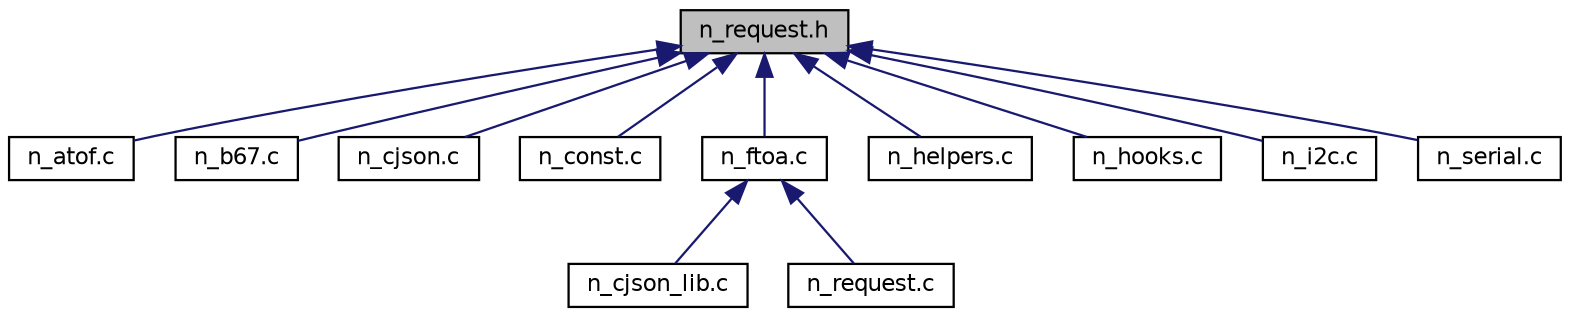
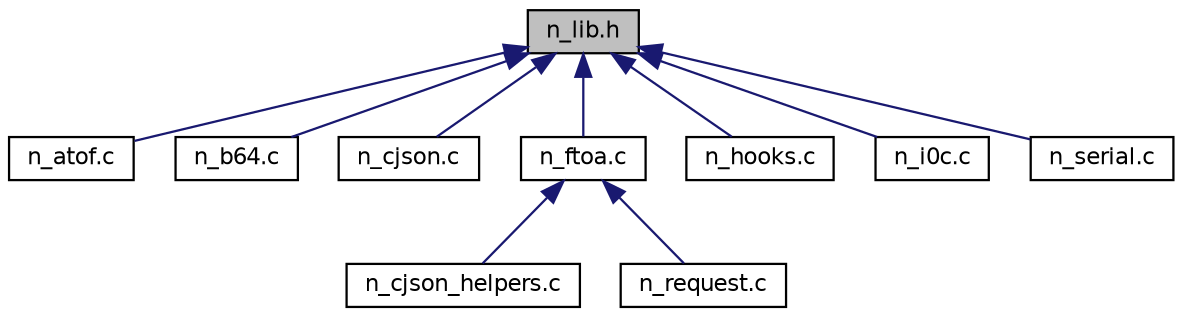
(765, 32) -> (583, 32)
(237, 159) -> (237, 159)
(590, 159) -> none
(950, 159) -> none
(1320, 159) -> (932, 159)
(658, 285) -> (463, 285)
